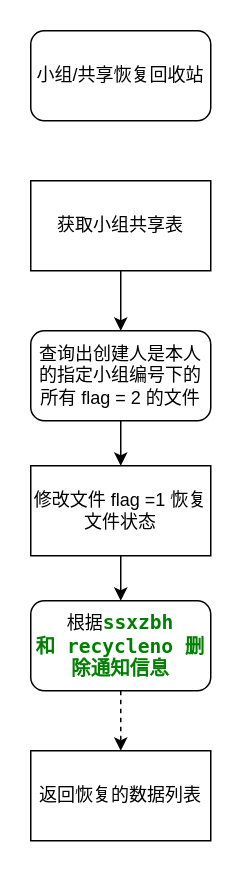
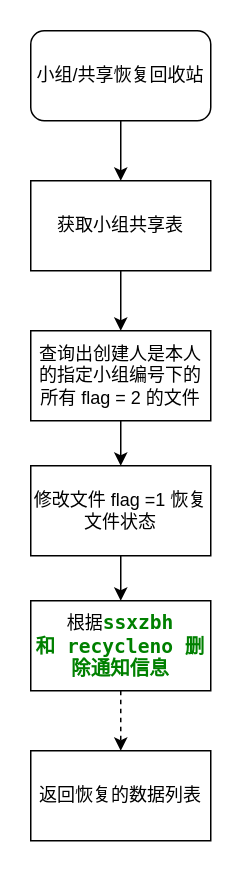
none -> (121, 146)
(121, 376) -> (121, 376)
(121, 646) -> (121, 646)
